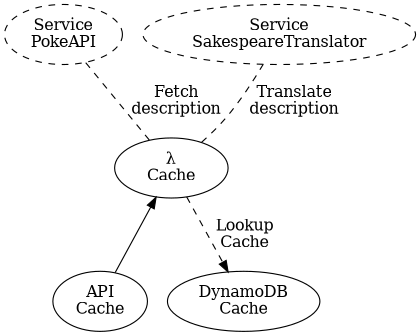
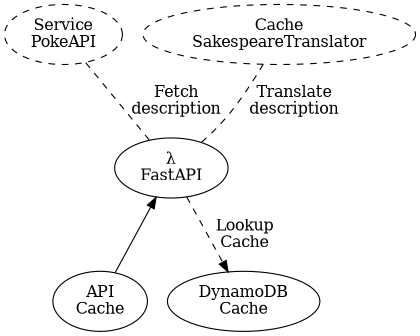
(279, 34) -> (279, 34)
(171, 168) -> (171, 168)
